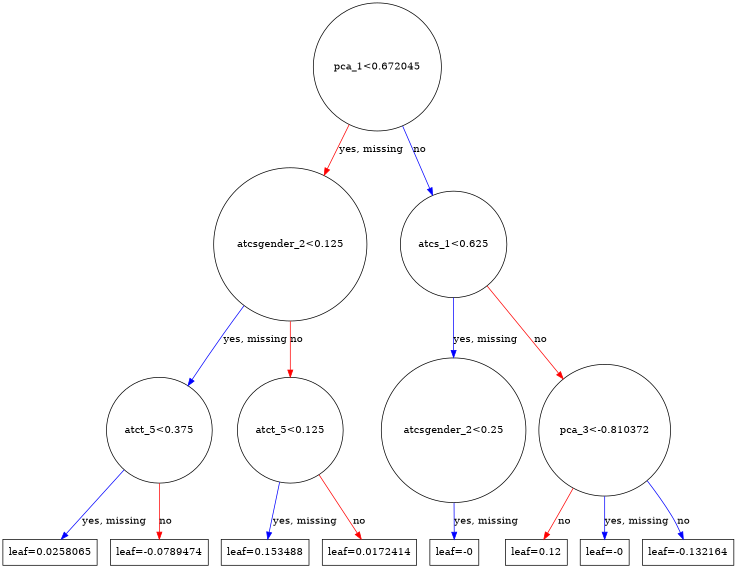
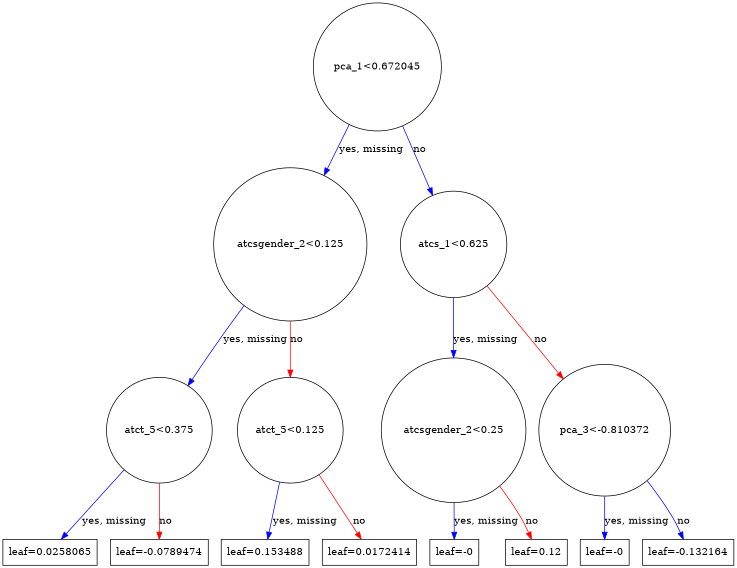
(338, 147) -> (338, 147)
(560, 511) -> (515, 509)
